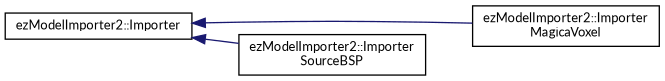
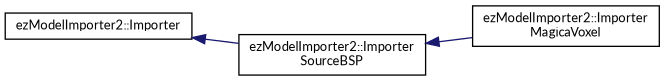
(339, 21) -> (456, 40)
